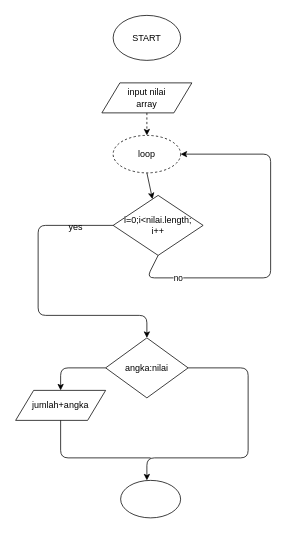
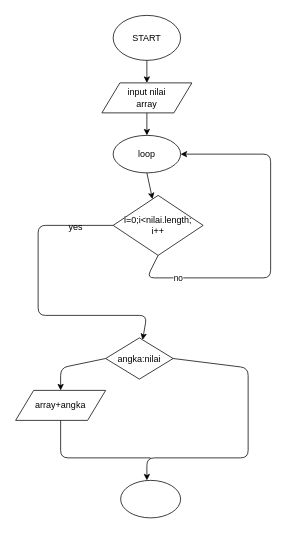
none -> (147, 76)
(147, 121) -> (147, 121)
(147, 154) -> (147, 154)
(147, 368) -> (139, 359)
(60, 405) -> (60, 405)
